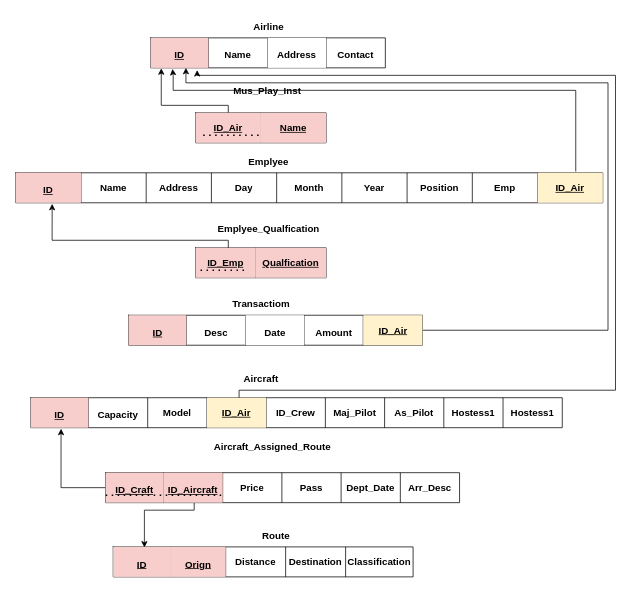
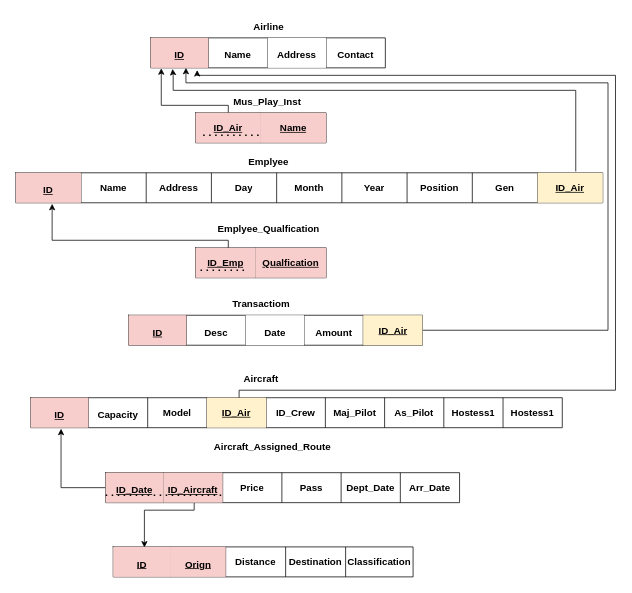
(268, 90) -> (268, 102)
(505, 188) -> (505, 188)
(134, 488) -> (134, 488)
(430, 488) -> (430, 488)
(275, 536) -> none
